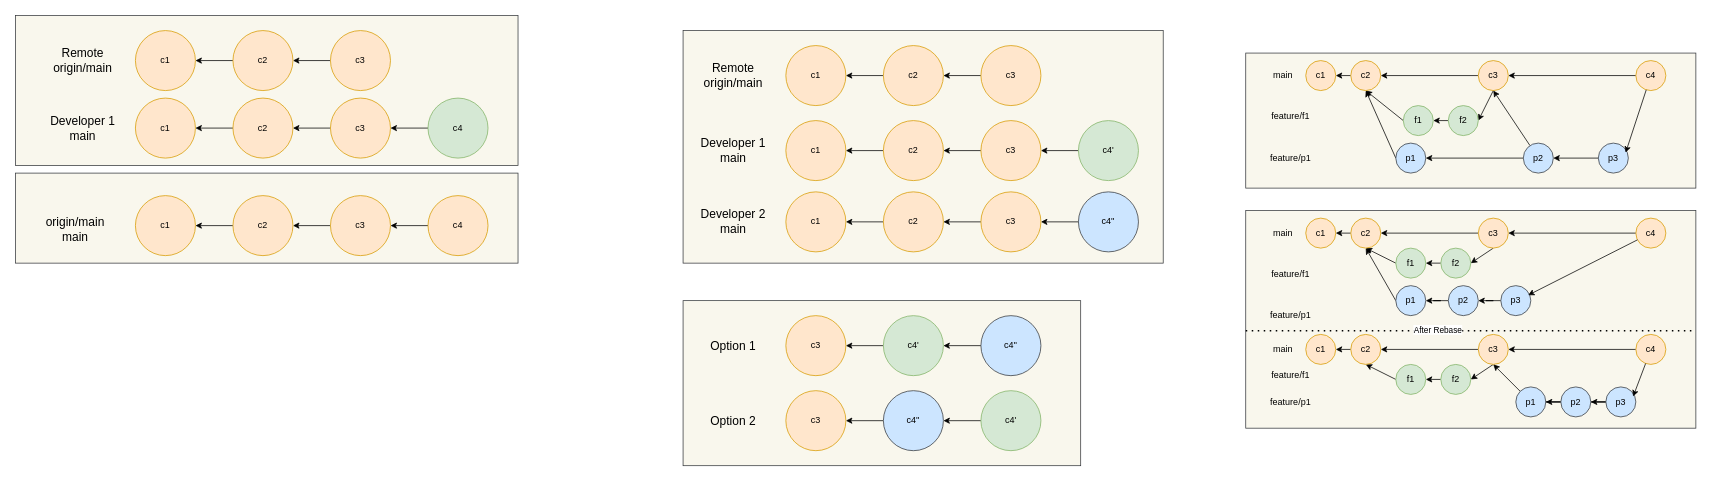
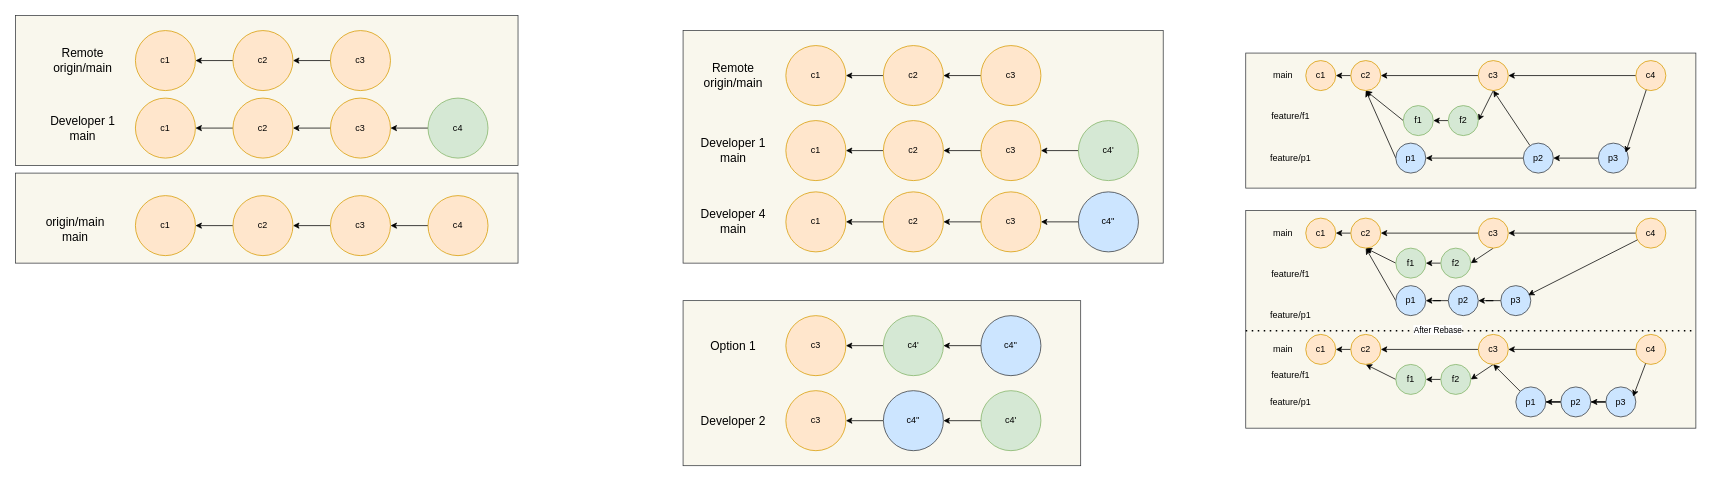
(733, 222) -> (733, 222)
(733, 420) -> (733, 420)
